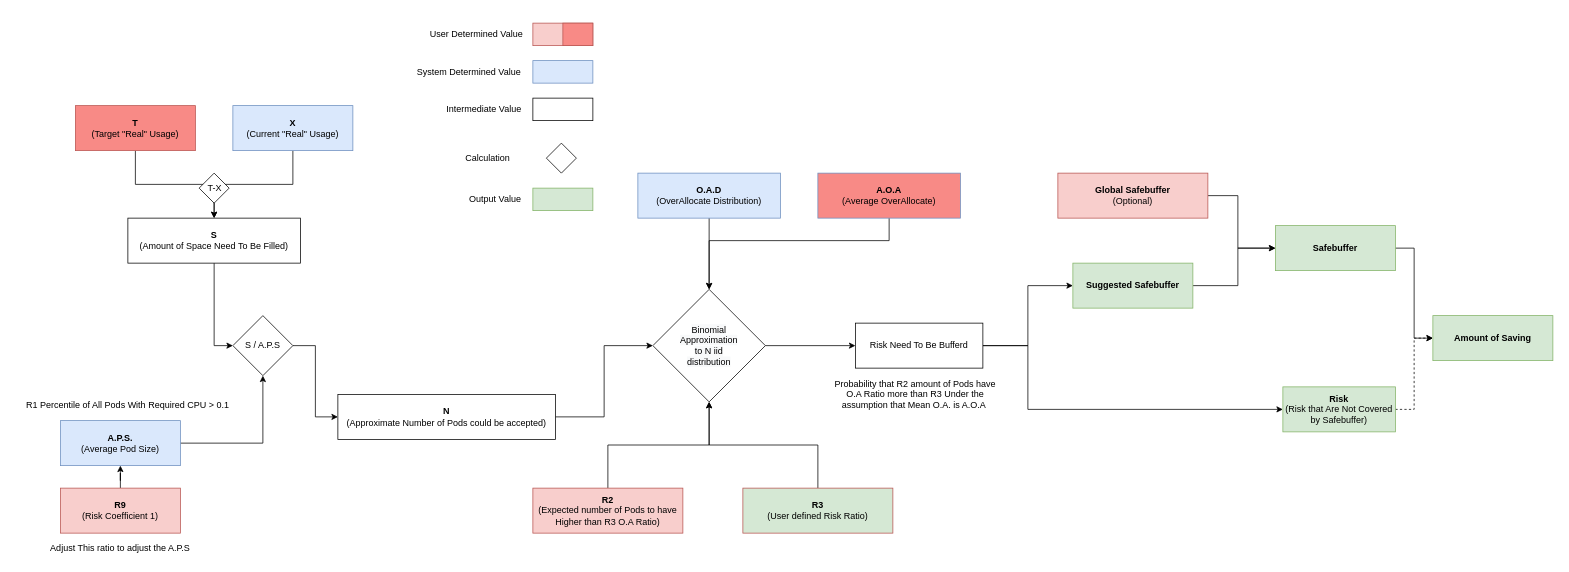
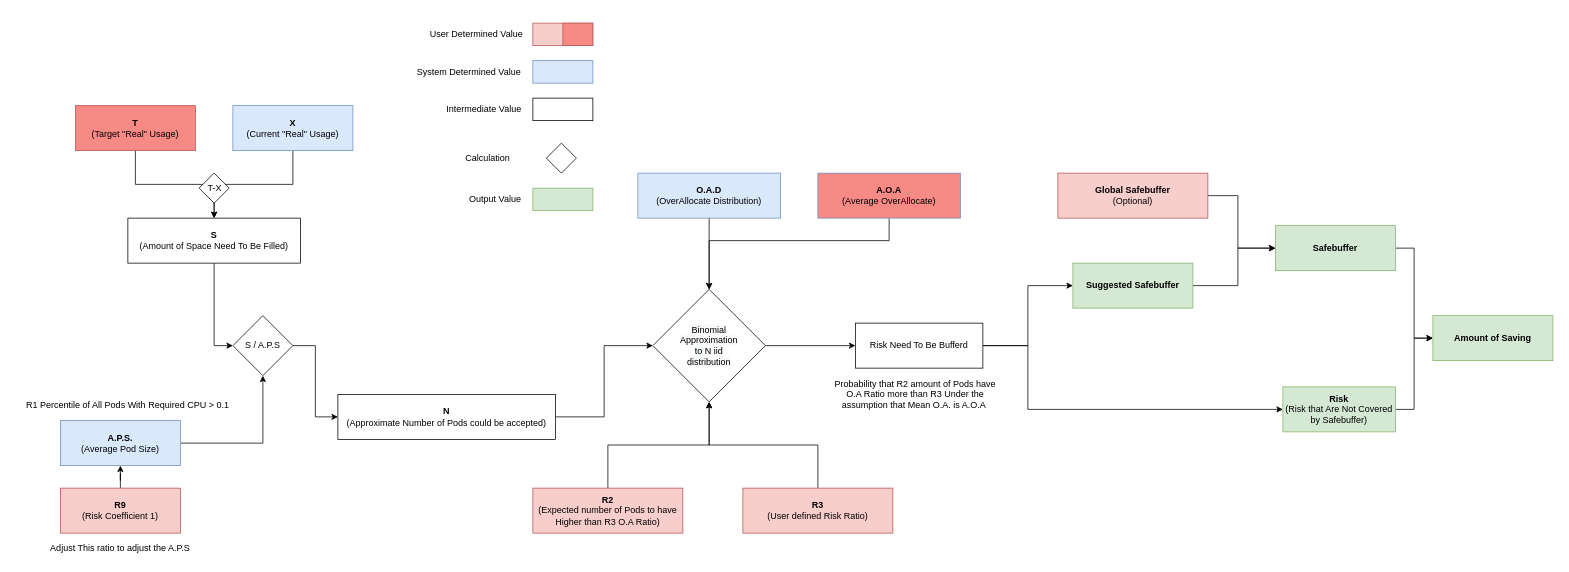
(1414, 383) -> (1414, 383)
(818, 510) -> (818, 510)
